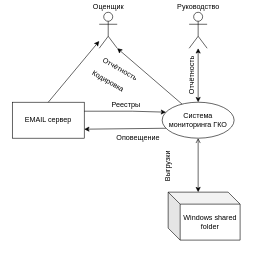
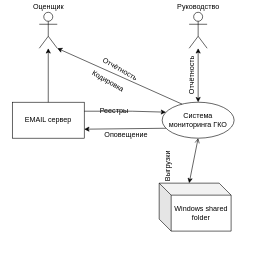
(108, 30) -> (48, 30)
(126, 105) -> (114, 111)
(138, 138) -> (126, 135)
(204, 216) -> (195, 207)
